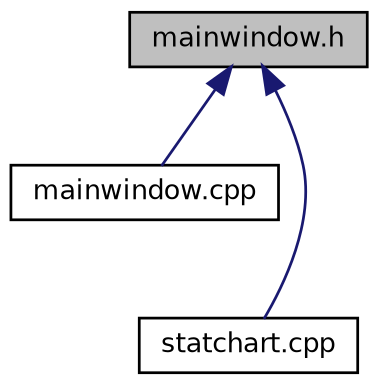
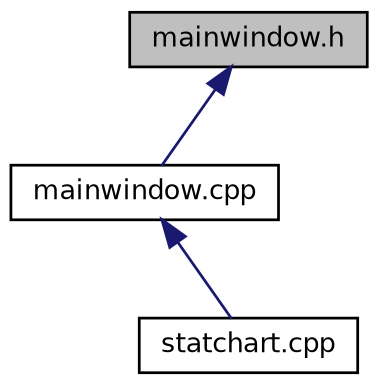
(305, 206) -> (205, 280)
